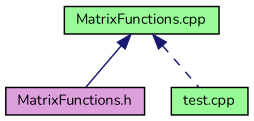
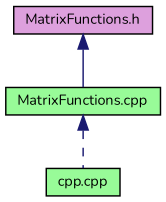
(104, 66) -> (83, 68)
(210, 101) -> (83, 182)
